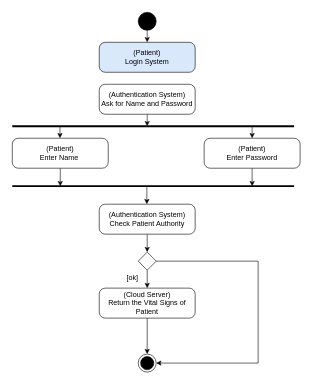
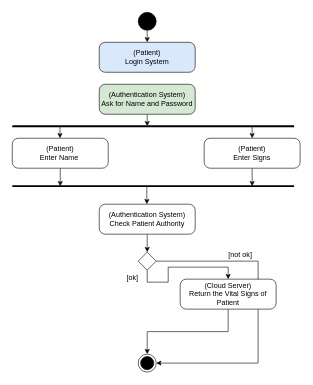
(147, 99) -> (147, 99)
(252, 153) -> (252, 153)
none -> (240, 255)
(147, 303) -> (228, 294)
